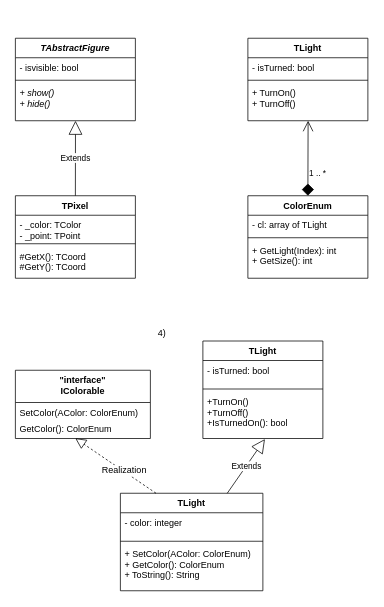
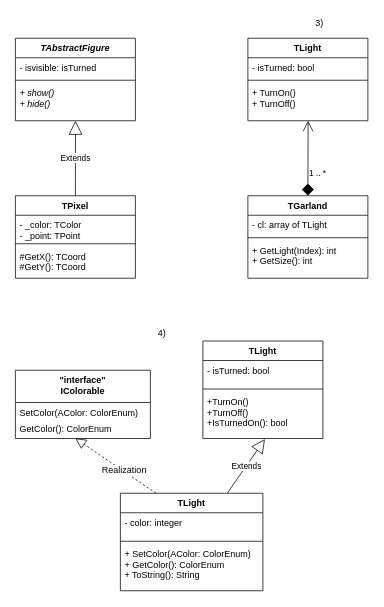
none -> (319, 23)
(53, 68) -> (63, 68)
(308, 206) -> (308, 206)
